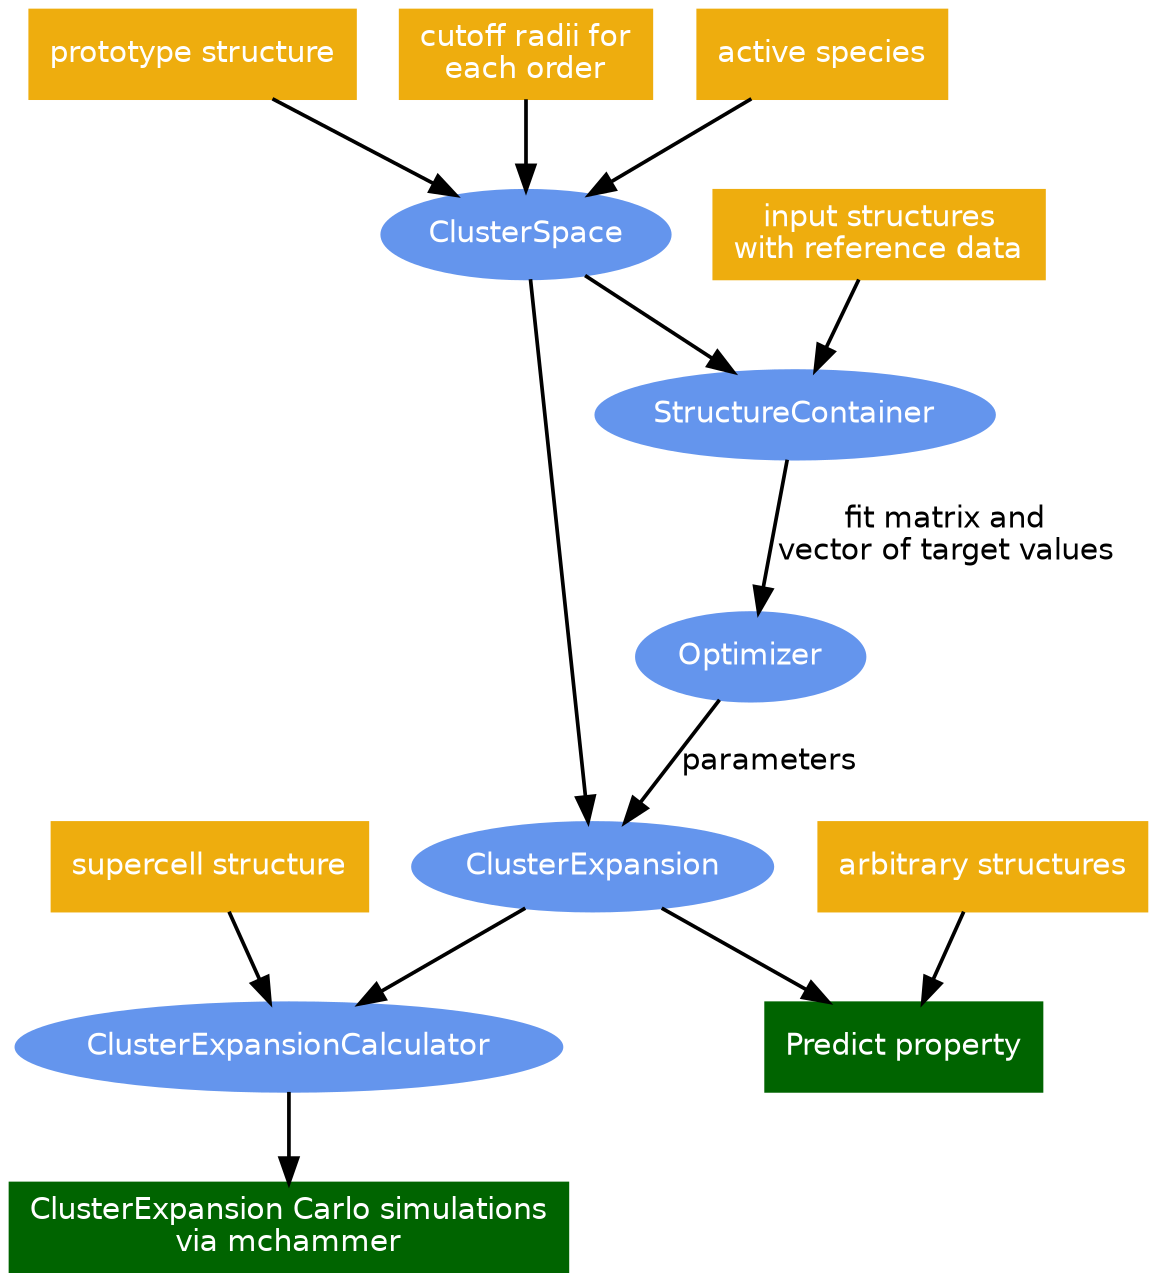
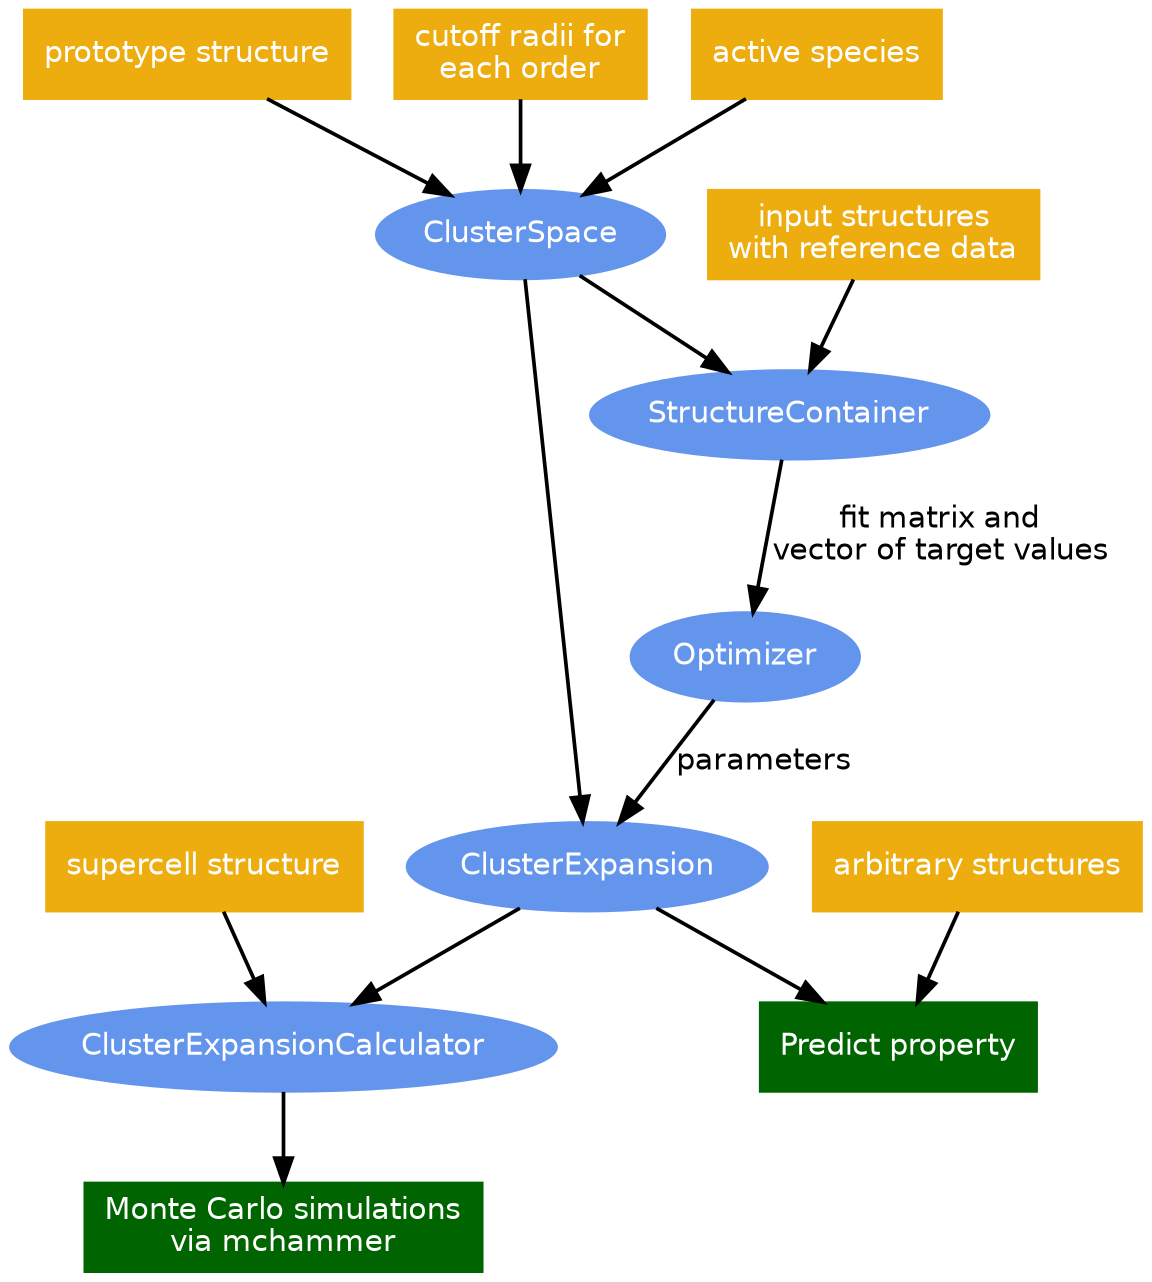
(289, 1227) -> (284, 1227)
